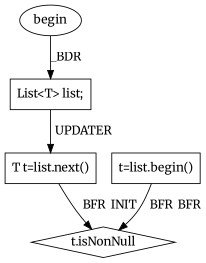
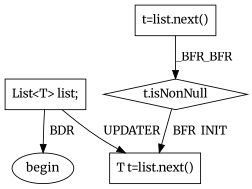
(51, 53) -> (44, 127)
(156, 168) -> (176, 20)
(71, 204) -> (167, 127)
